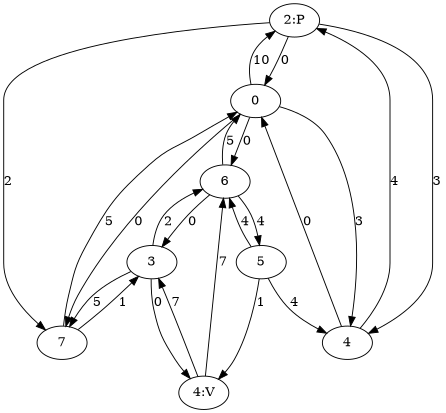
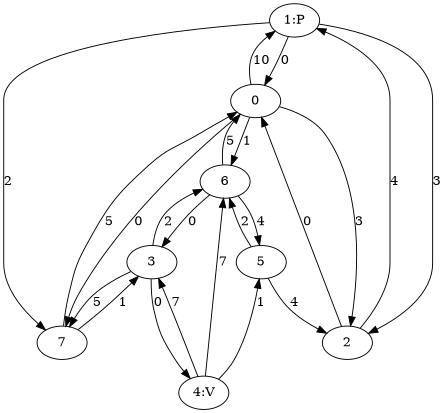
(295, 20) -> (295, 20)
(247, 141) -> (247, 141)
(245, 222) -> (245, 222)
(248, 328) -> (245, 337)
(347, 343) -> (347, 343)
